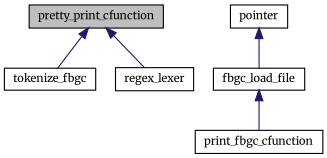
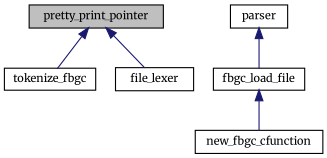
(96, 16) -> (96, 16)
(259, 16) -> (259, 16)
(155, 79) -> (155, 79)
(259, 142) -> (259, 142)
